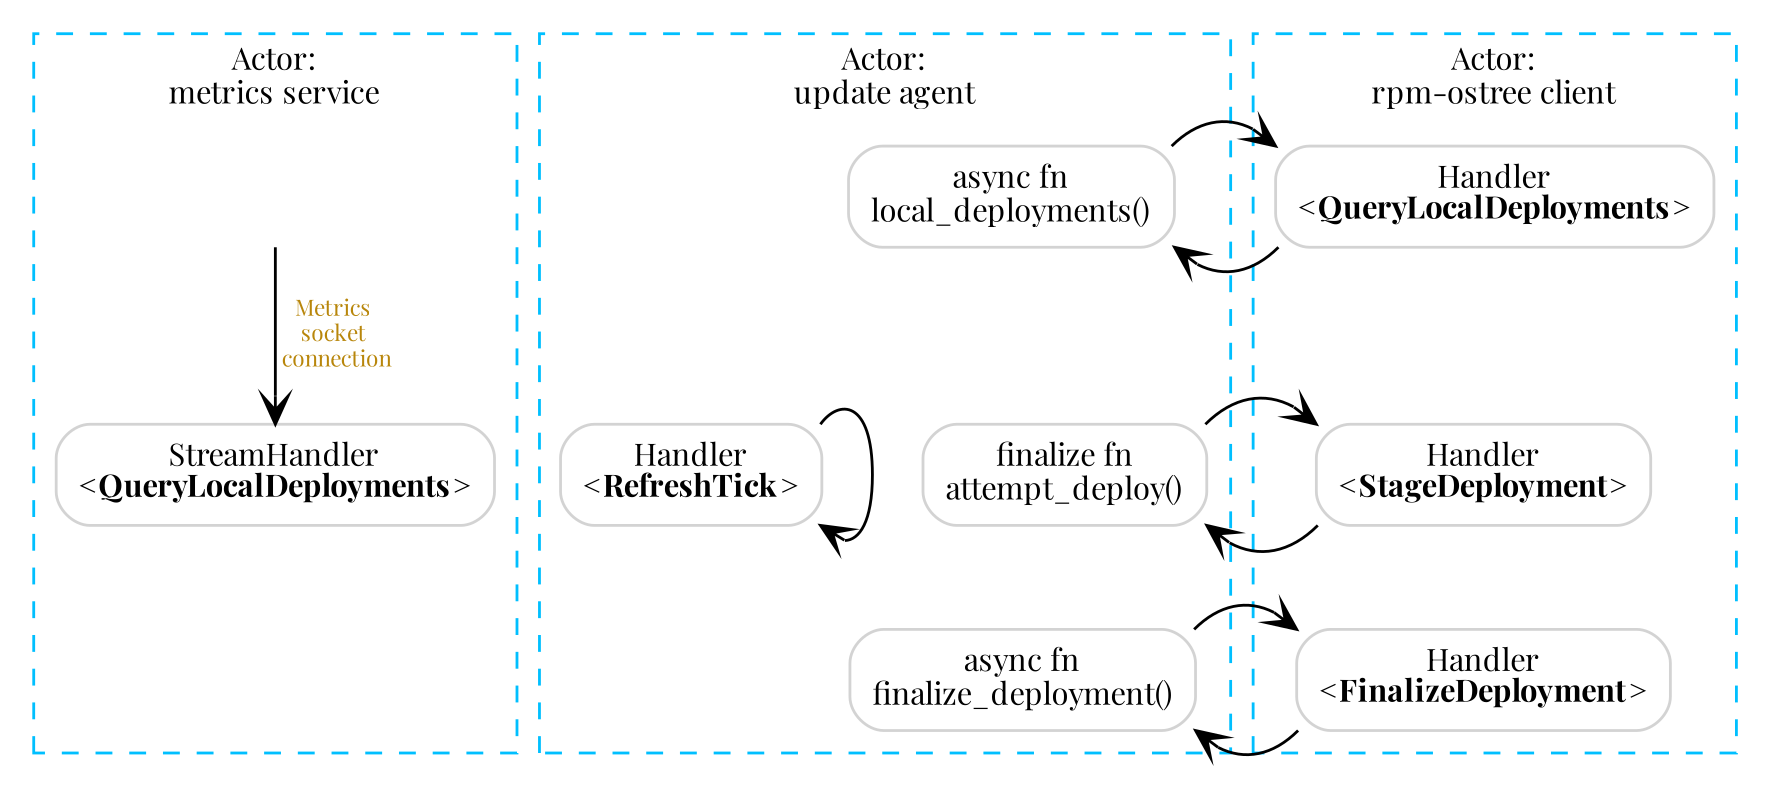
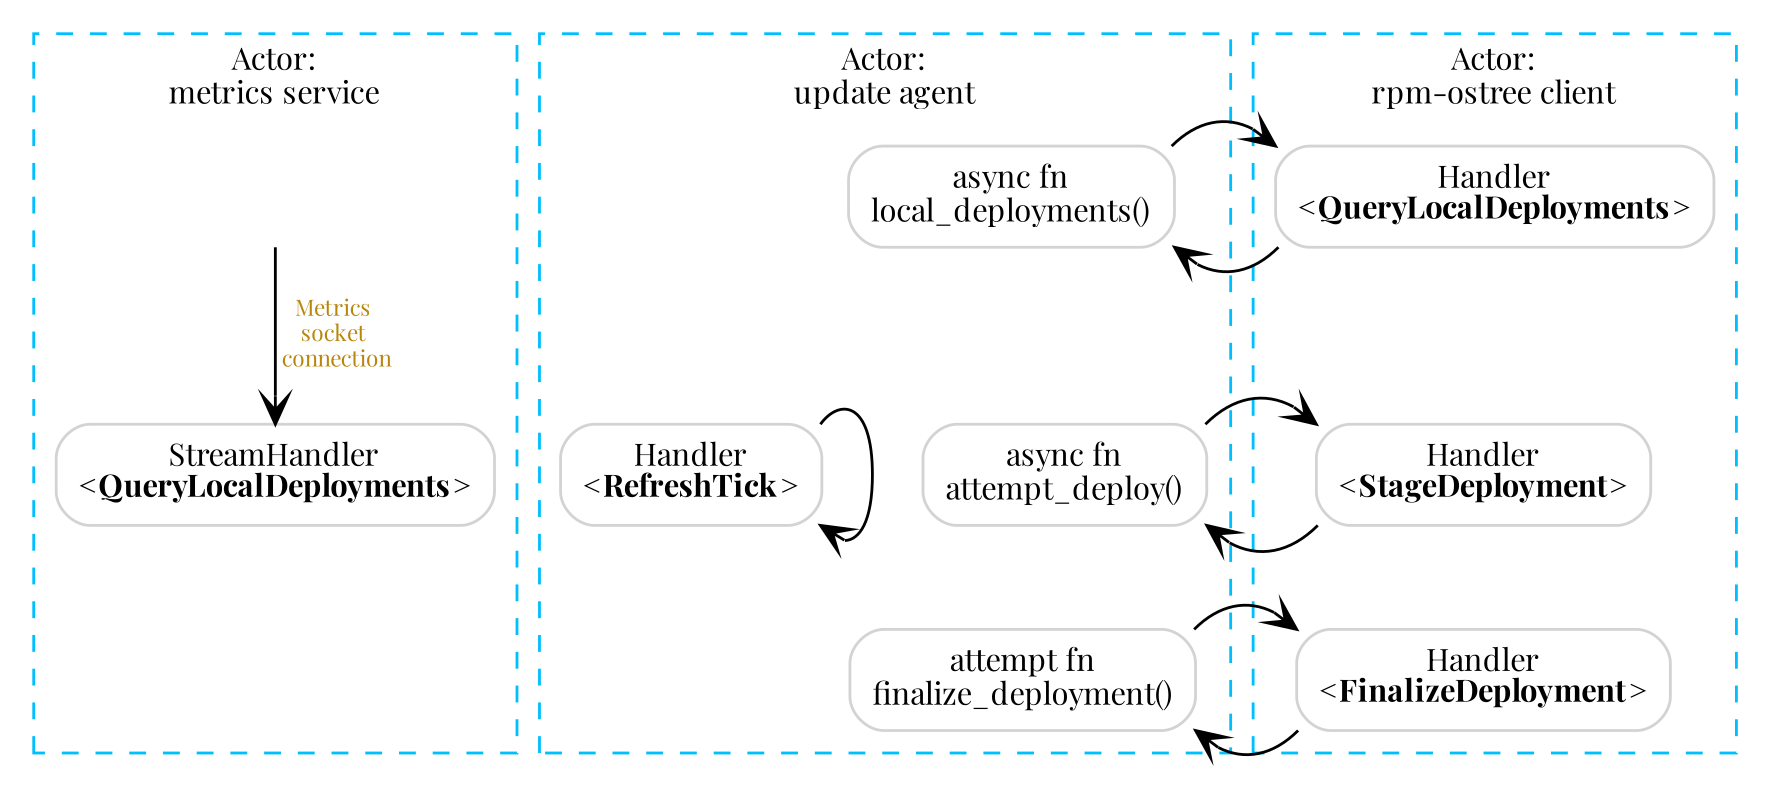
(1065, 475) -> (1065, 475)
(1023, 680) -> (1023, 680)
